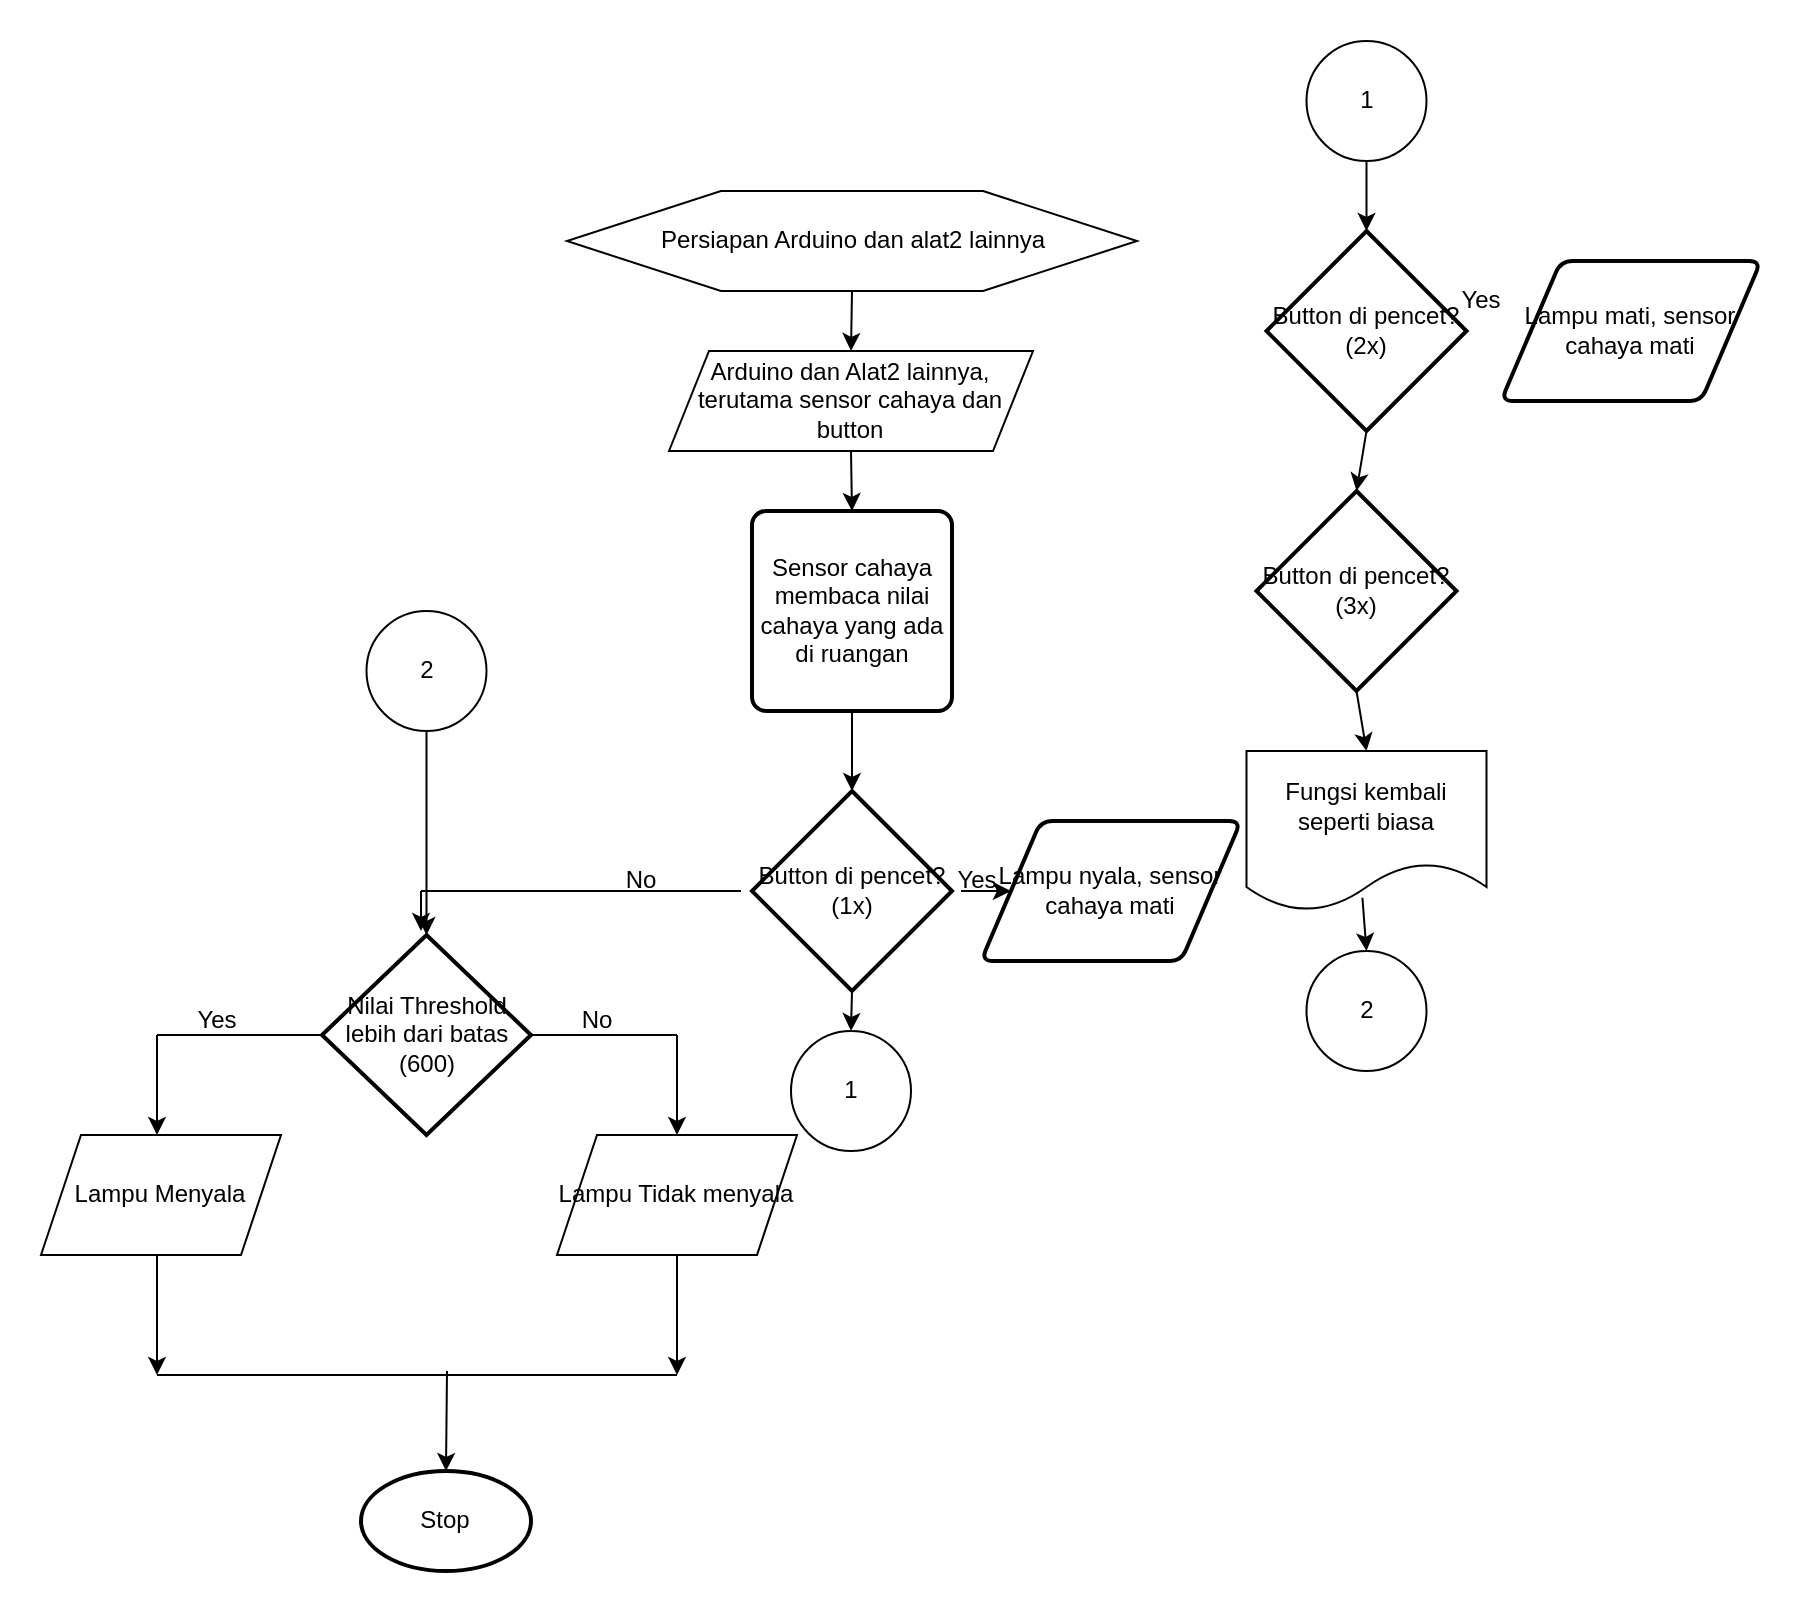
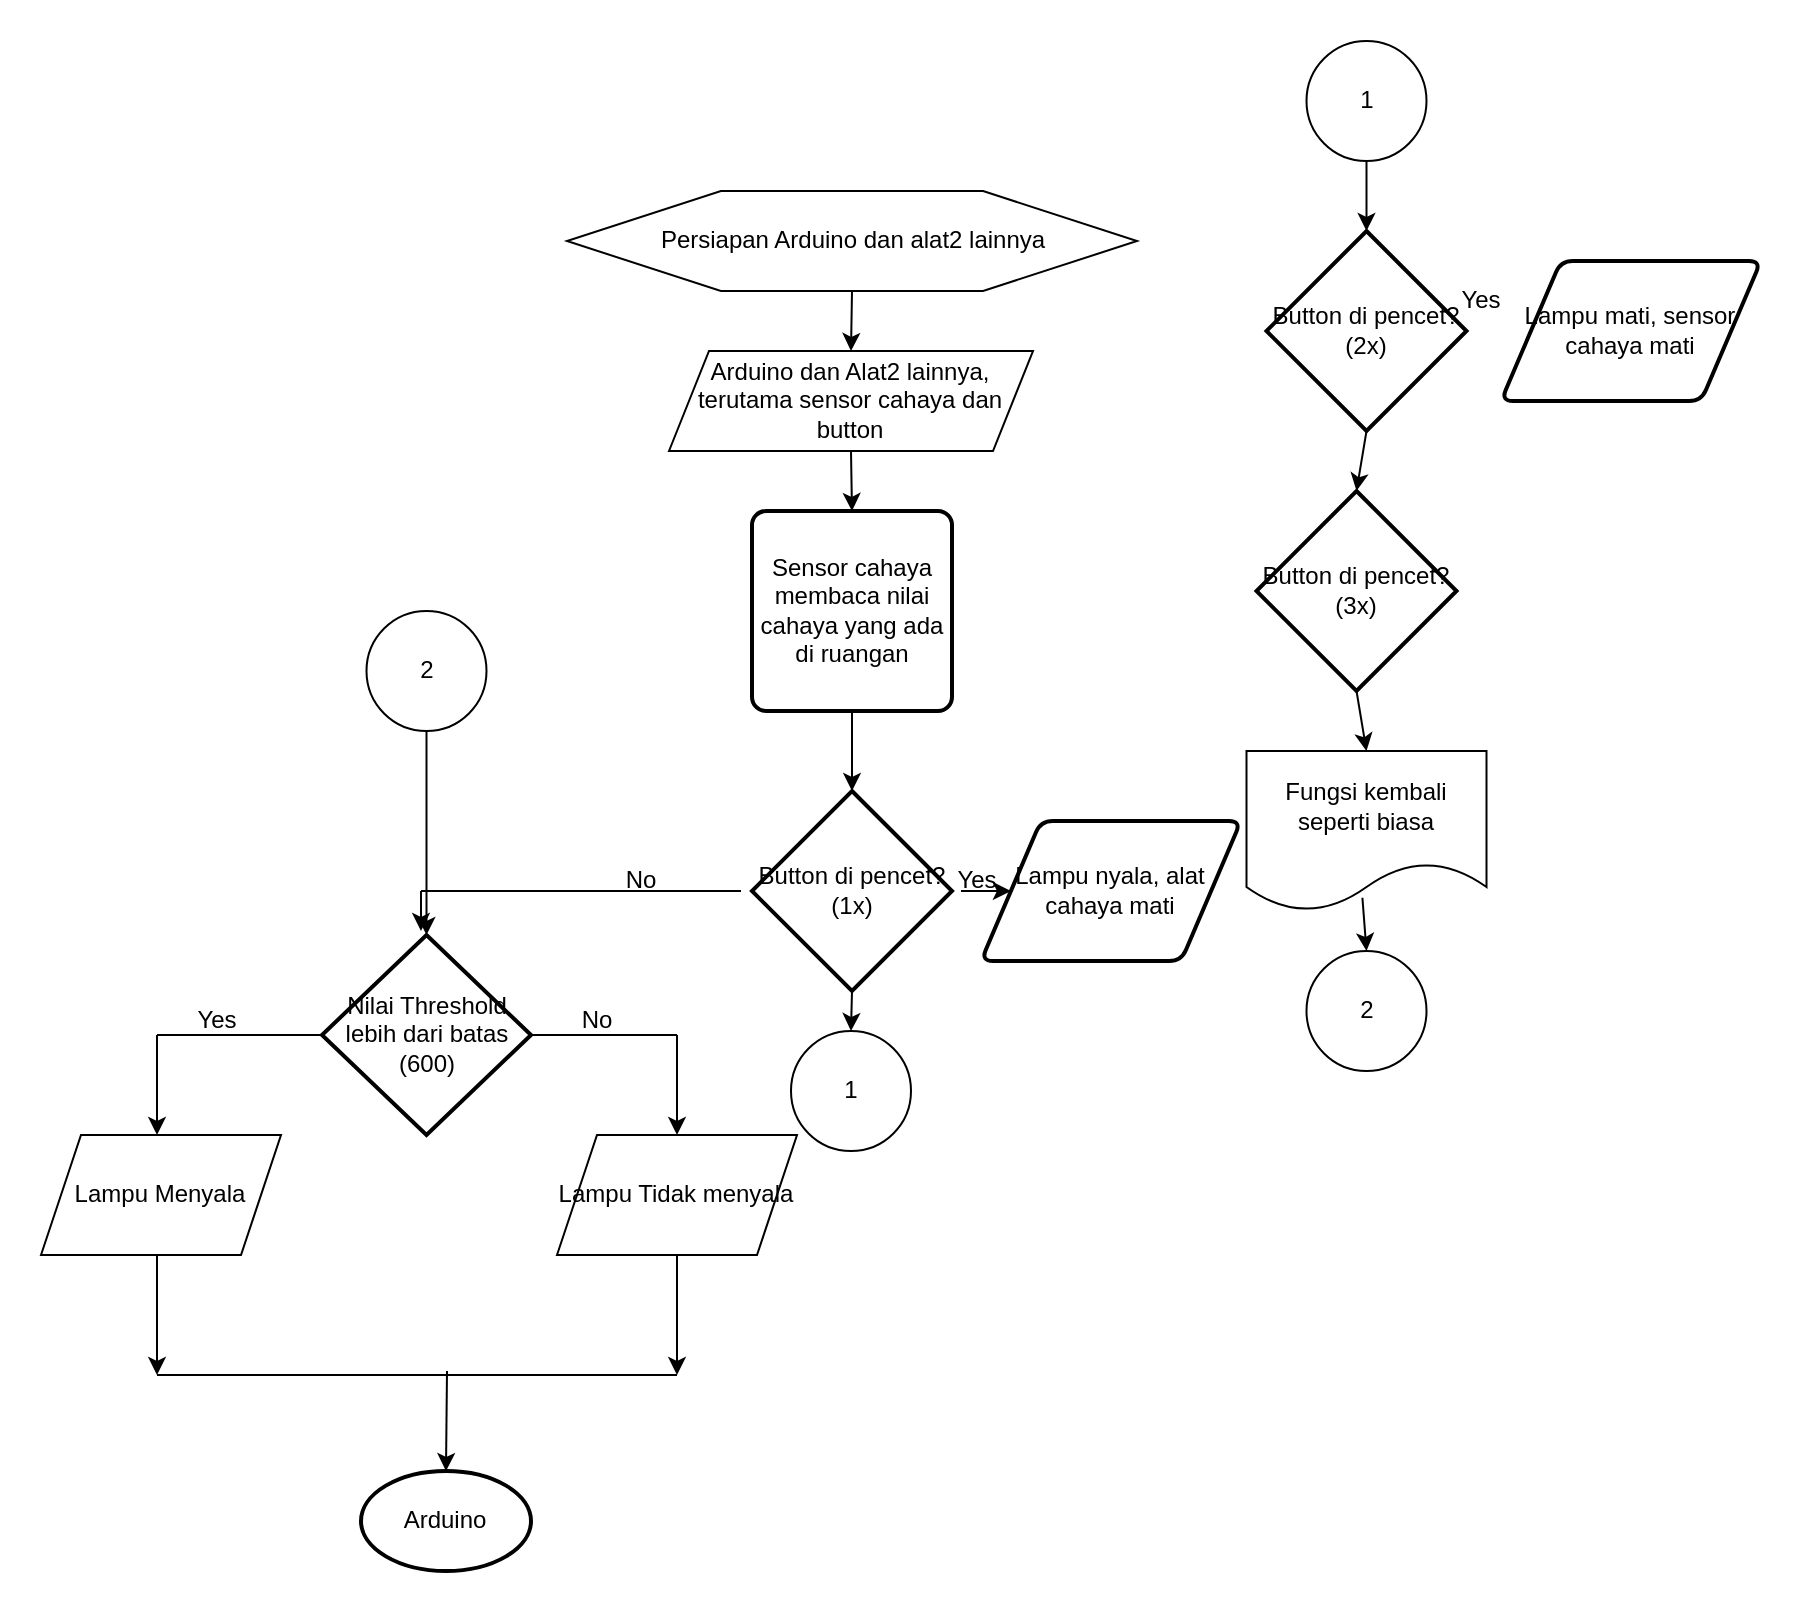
(1111, 891) -> (1111, 891)
(446, 1521) -> (446, 1521)
